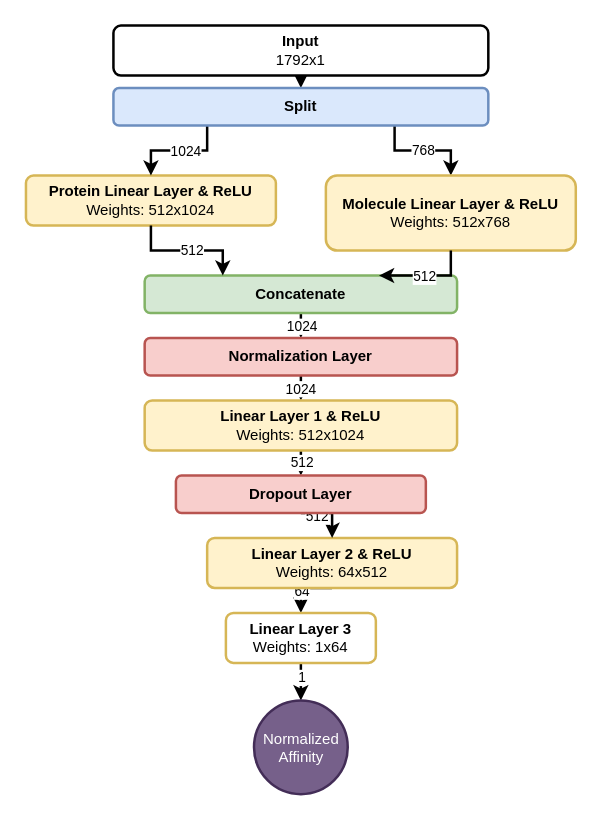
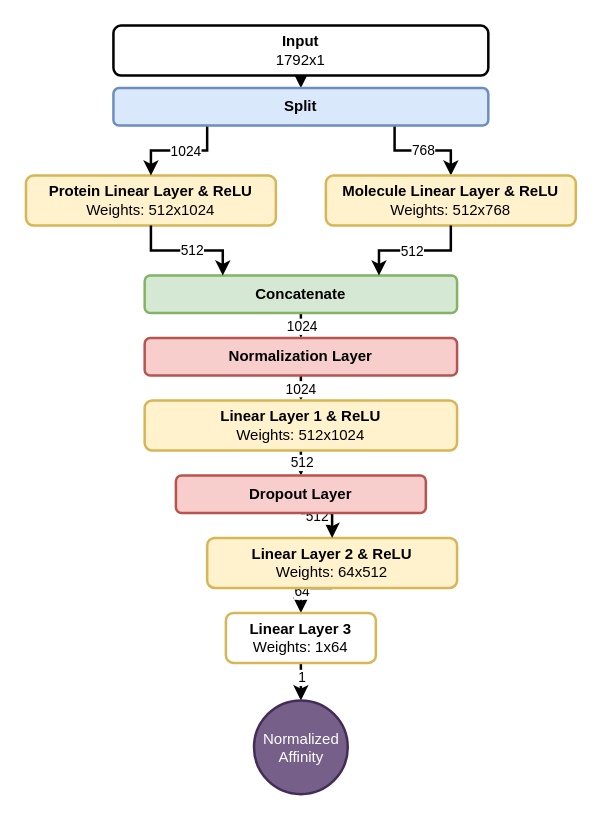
(451, 213) -> (451, 201)
